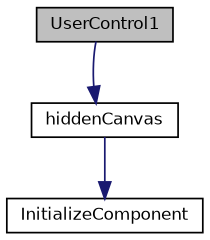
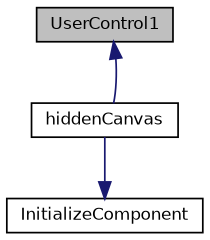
(93, 64) -> (116, 81)
